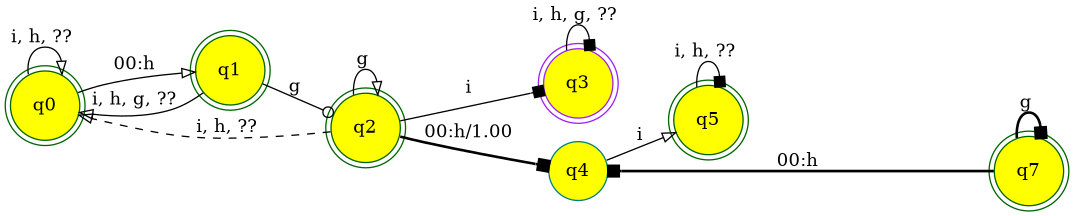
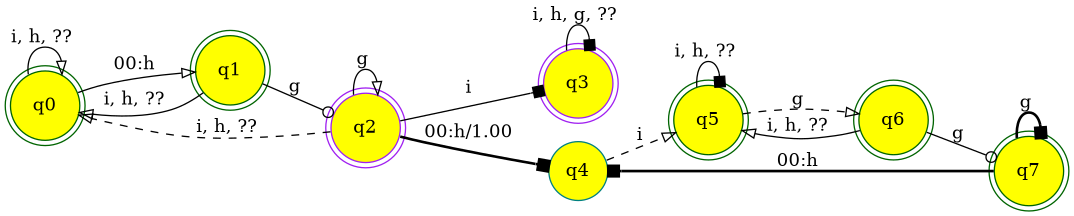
(138, 100) -> (138, 100)
none -> (894, 120)
(366, 128) -> (366, 128)
(635, 149) -> (635, 149)
